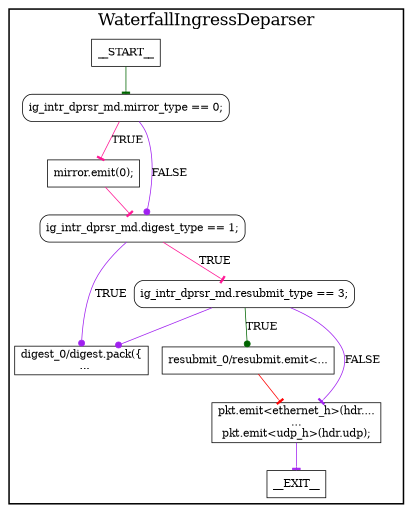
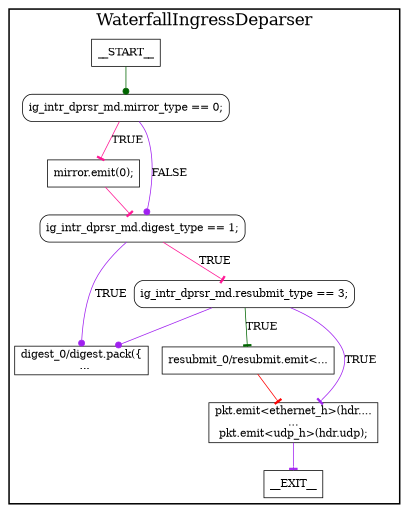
(126, 78) -> (126, 77)
(246, 324) -> (246, 325)
(363, 360) -> (361, 360)
